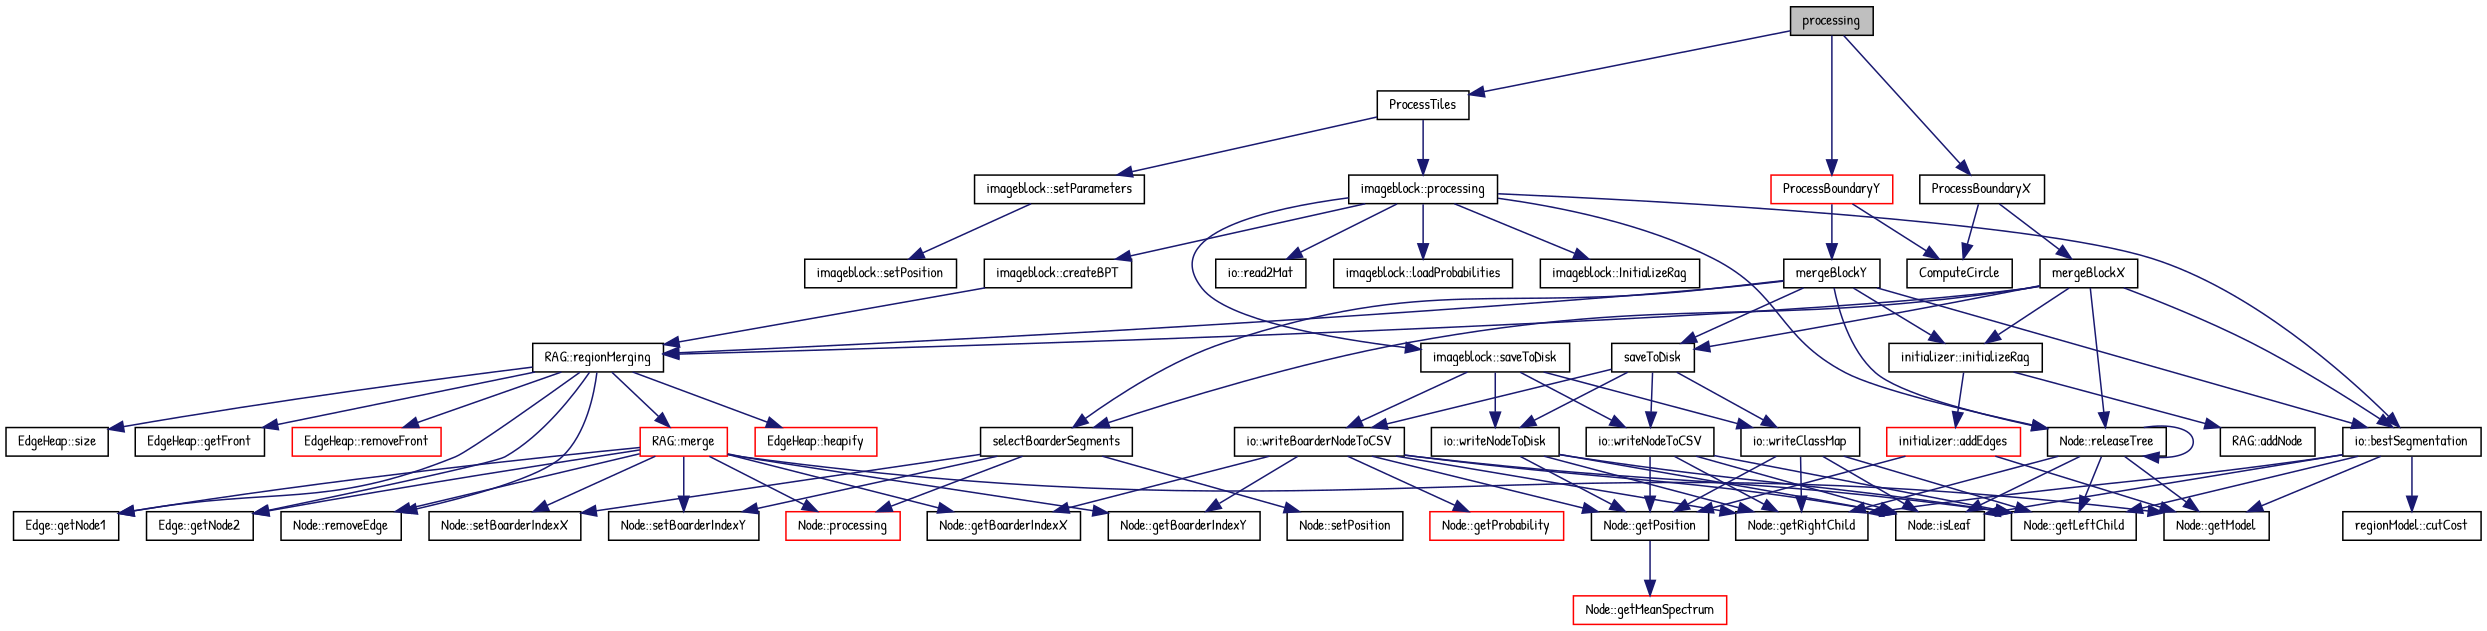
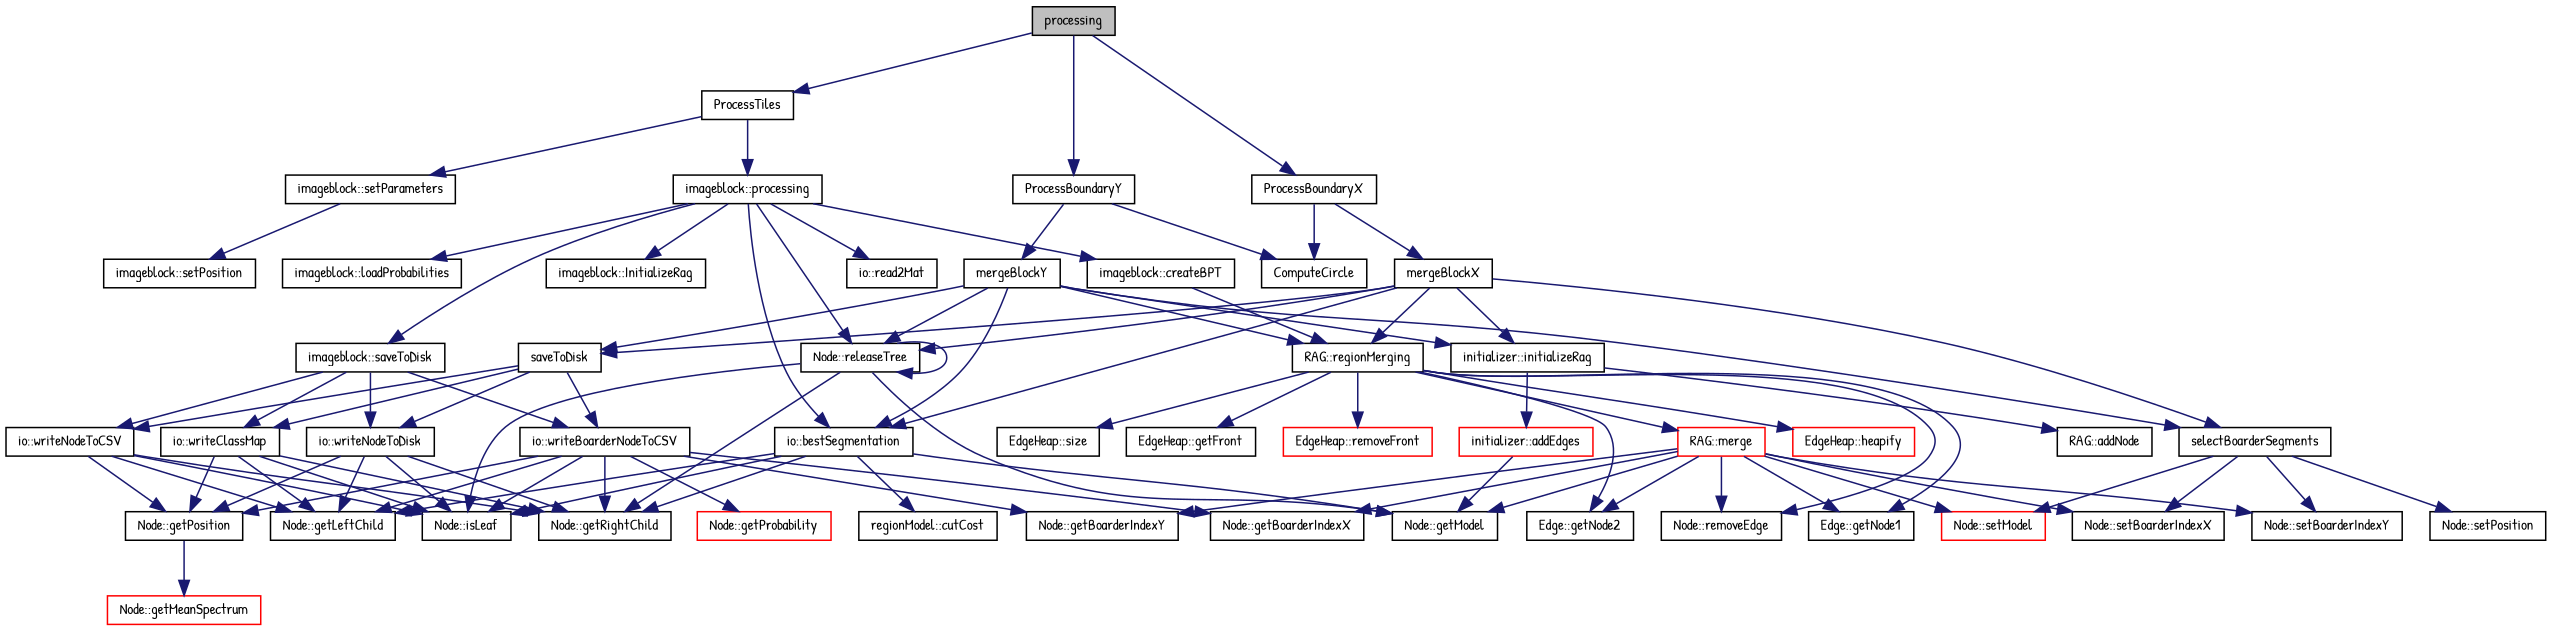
(1832, 189) -> (1074, 189)
(2094, 476) -> none
(1809, 482) -> none
(843, 526) -> (1993, 526)
